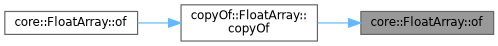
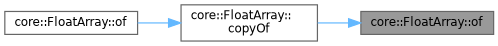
(249, 23) -> (249, 23)
